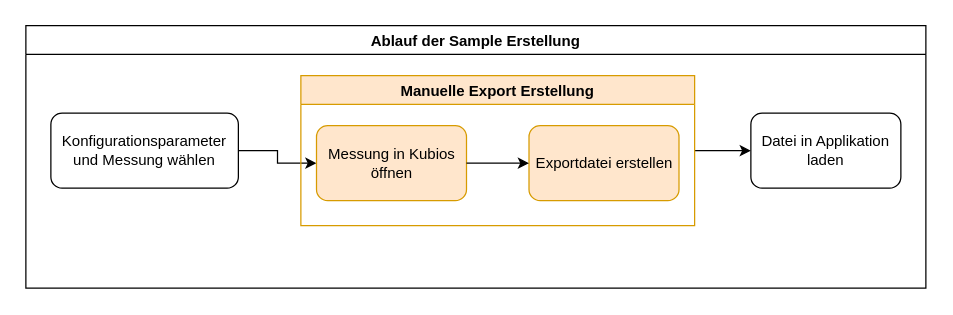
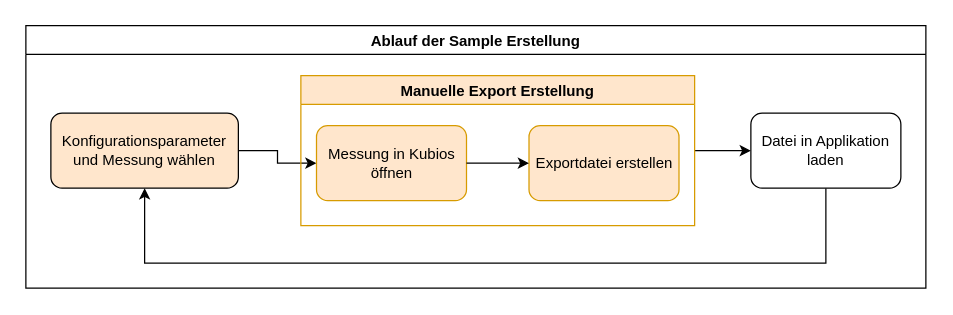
(144, 151) -> (144, 151)
none -> (490, 263)
